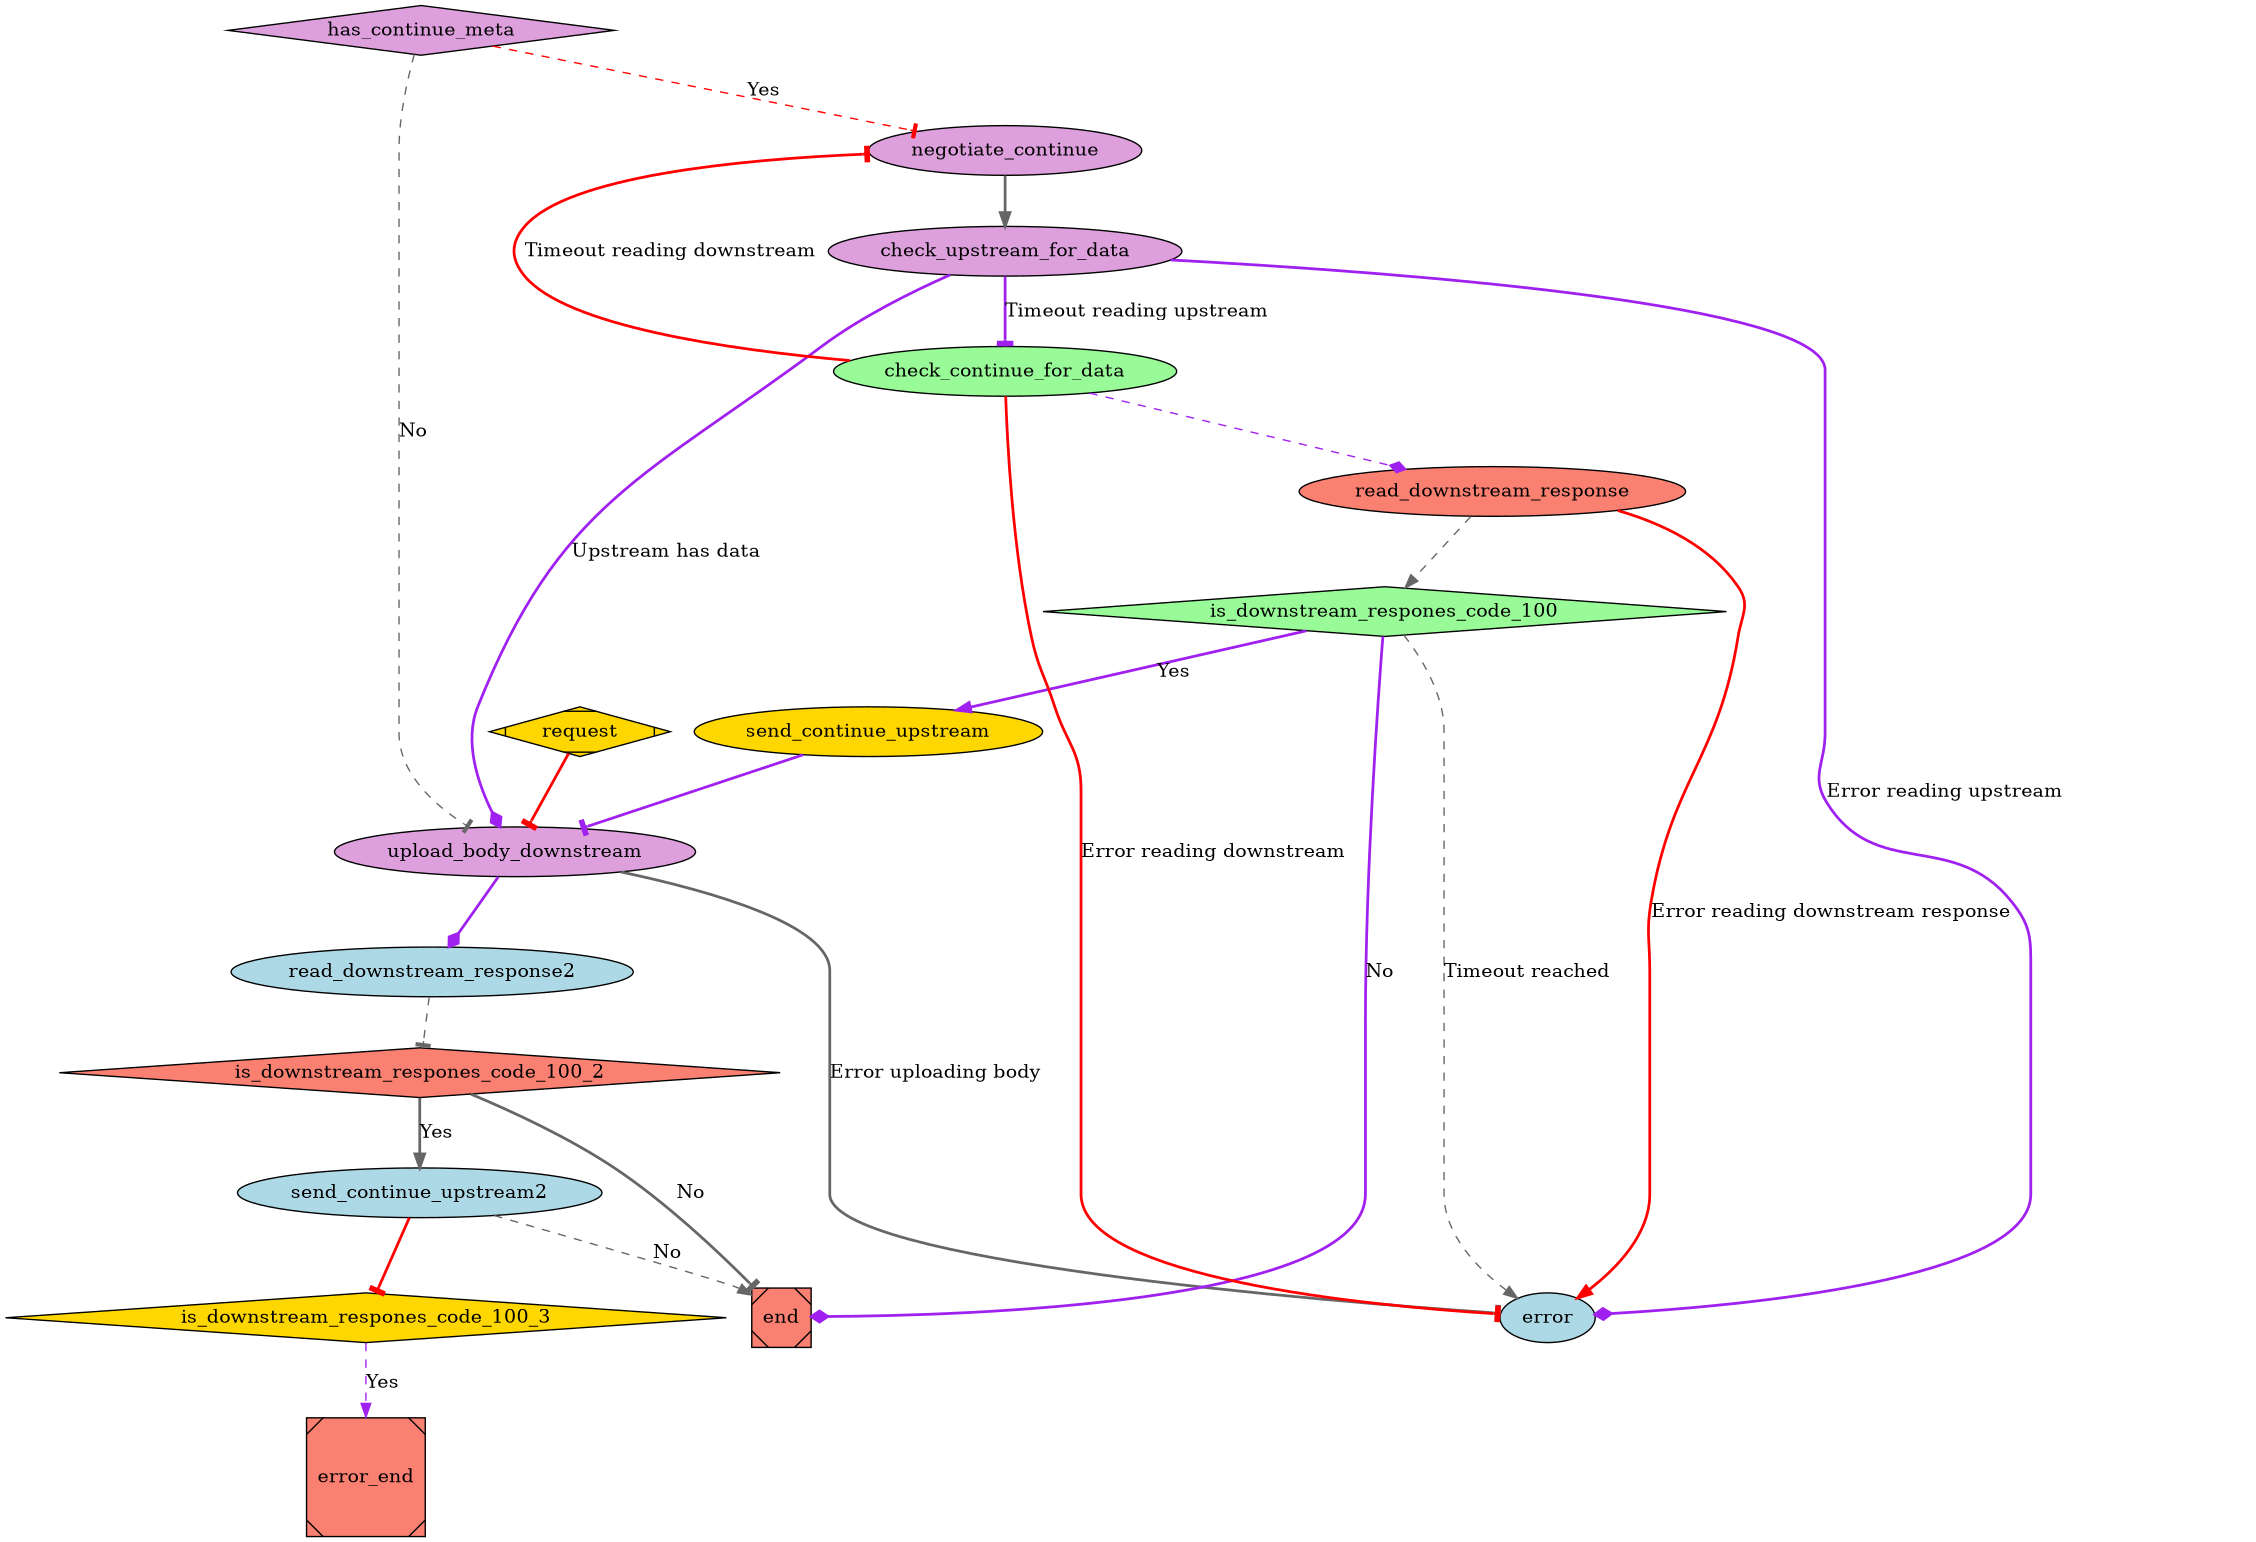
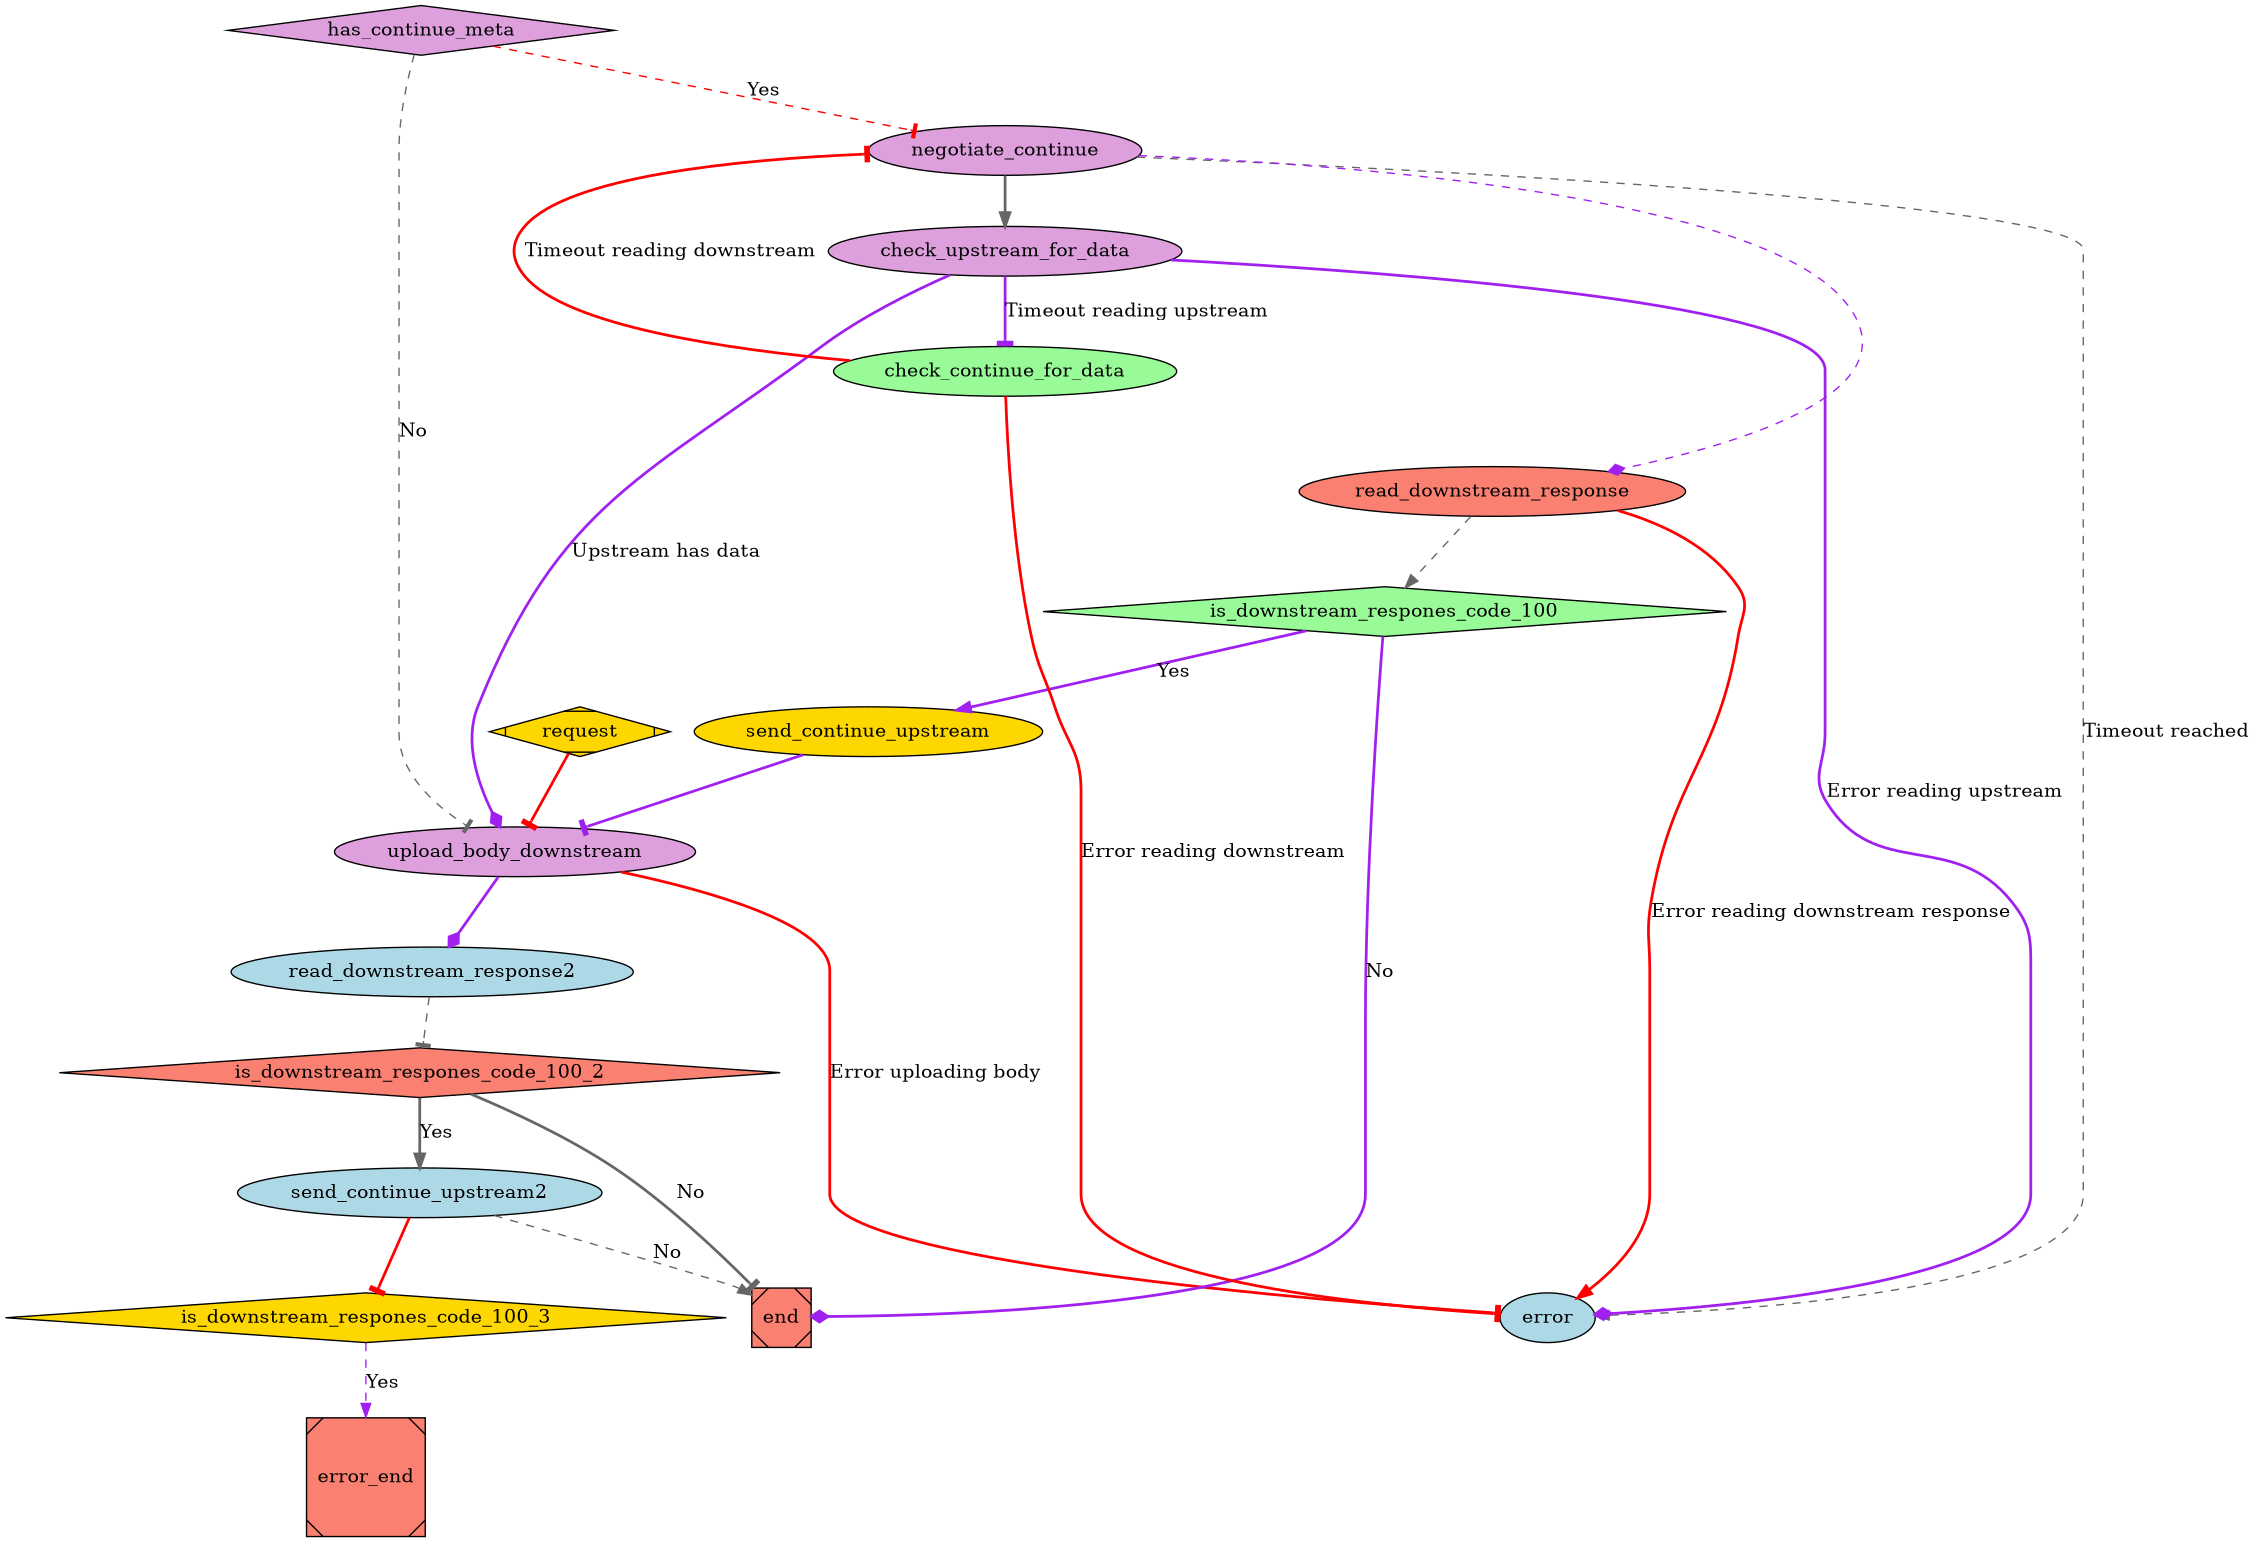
(1240, 429) -> (1664, 218)
(1444, 969) -> (2083, 499)
(925, 1243) -> (925, 1243)
